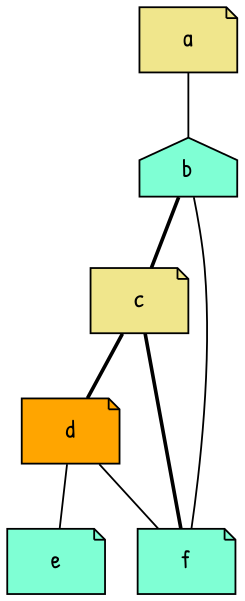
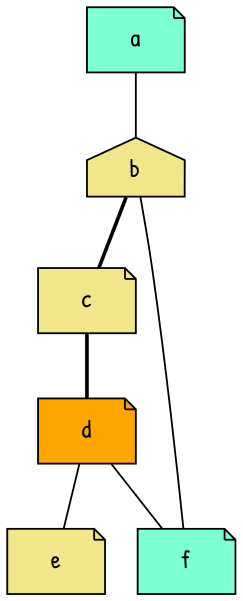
(188, 40) -> (136, 40)
(188, 170) -> (136, 170)
(163, 431) -> none
(56, 561) -> (56, 561)
